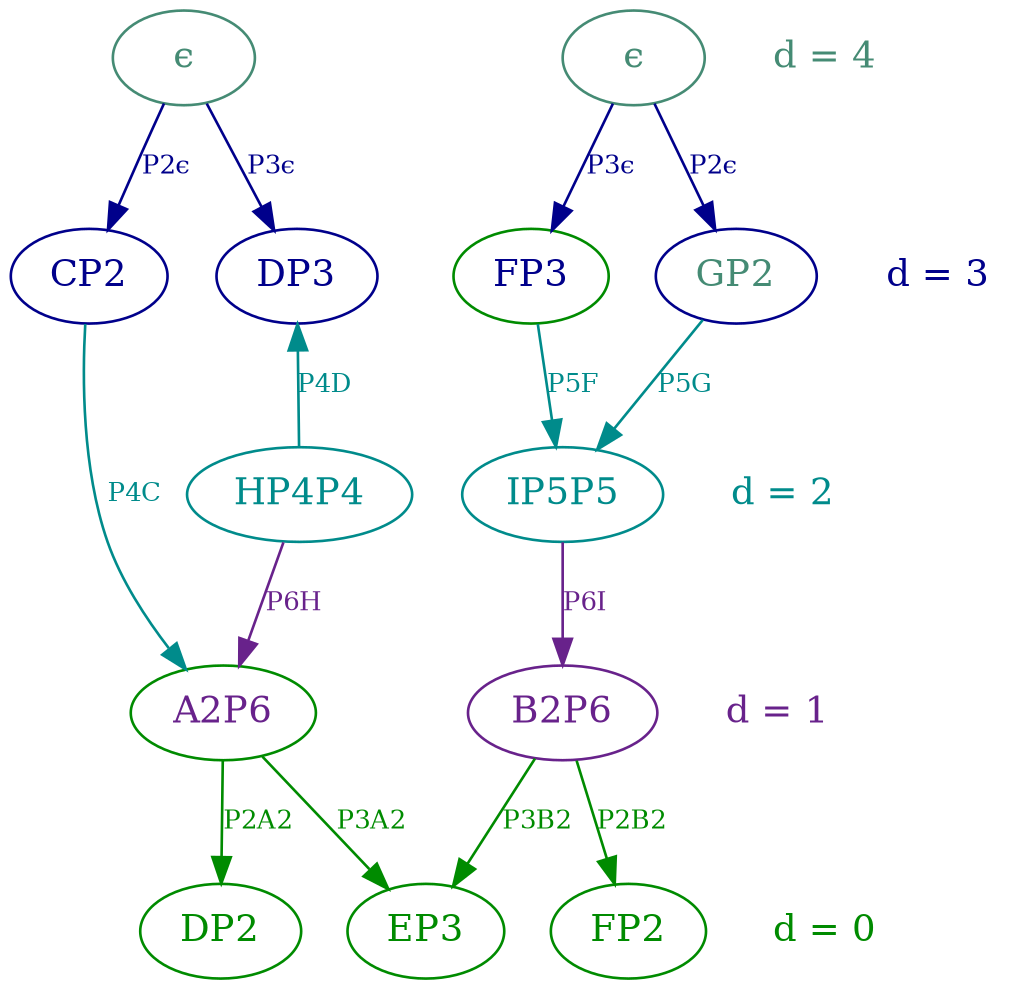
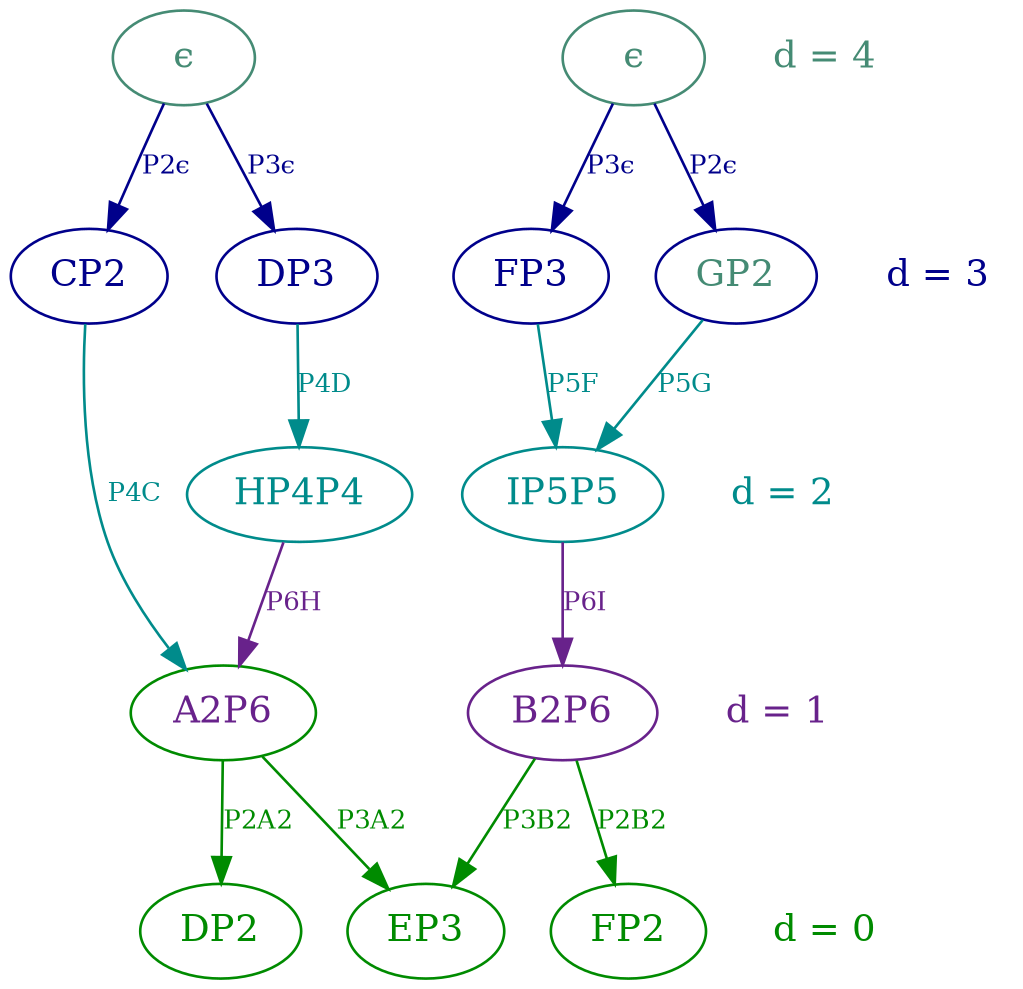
(531, 276) -> (531, 276)
(298, 399) -> (298, 372)
